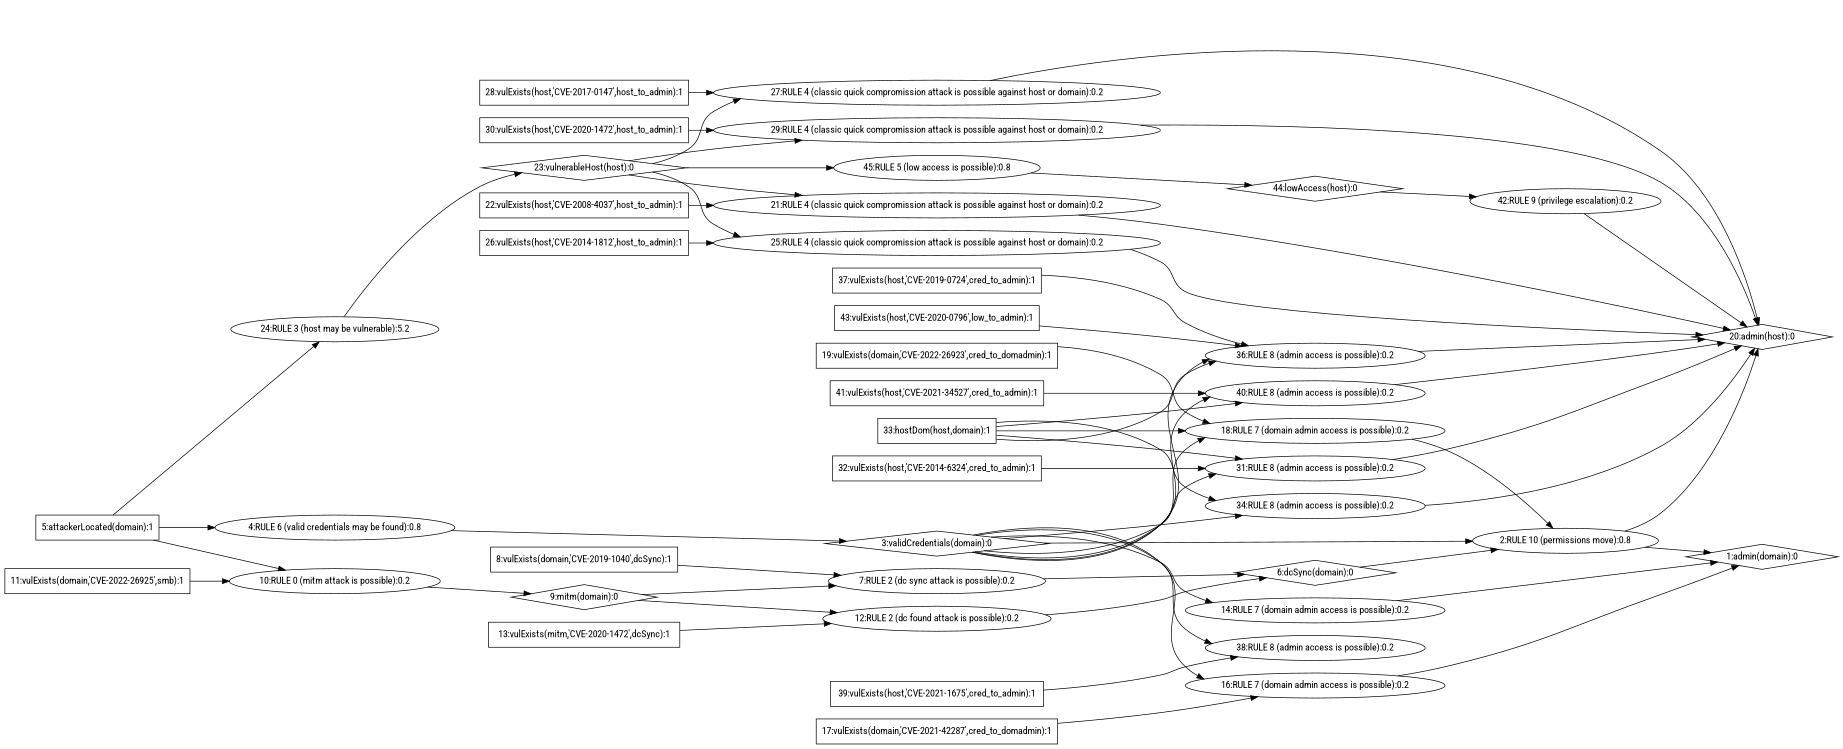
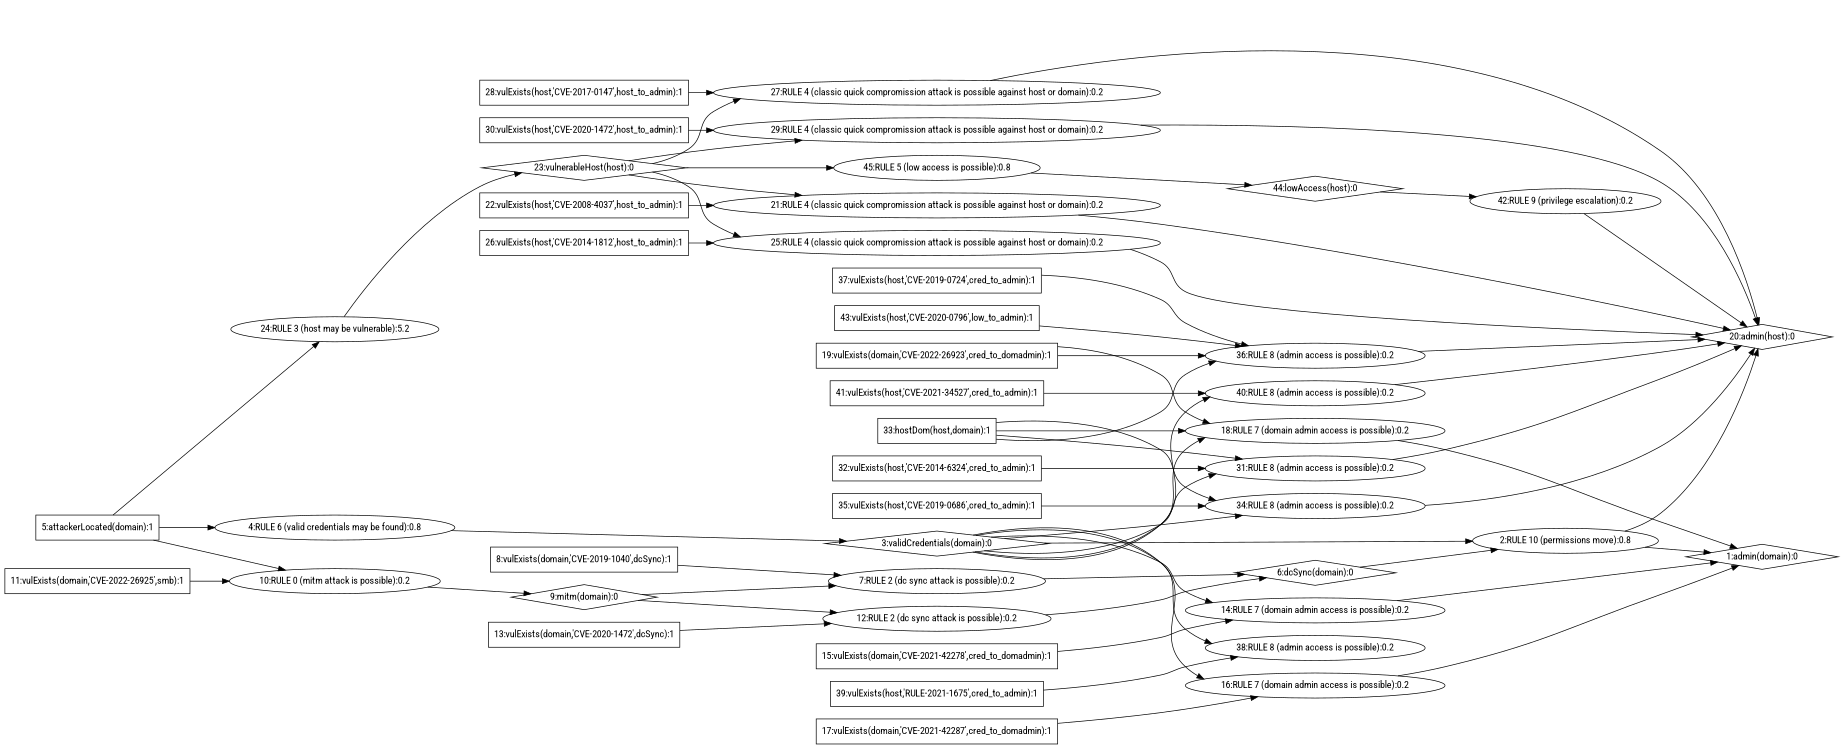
(1116, 416) -> none
(1485, 472) -> (1574, 490)
none -> (937, 506)
(1154, 529) -> (1132, 356)
(937, 619) -> (937, 619)
(584, 635) -> (584, 635)
none -> (937, 656)
(937, 694) -> (937, 694)
